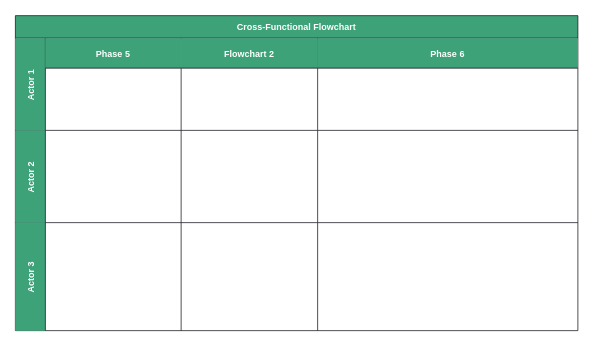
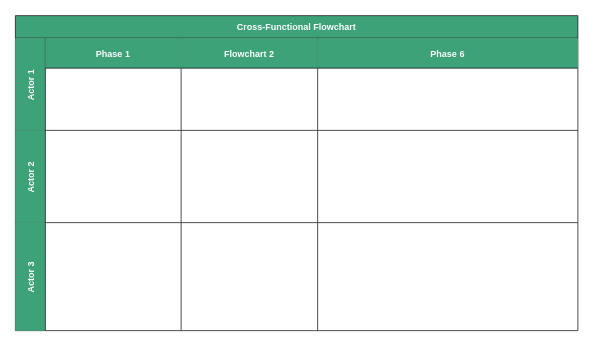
(113, 53) -> (113, 53)
